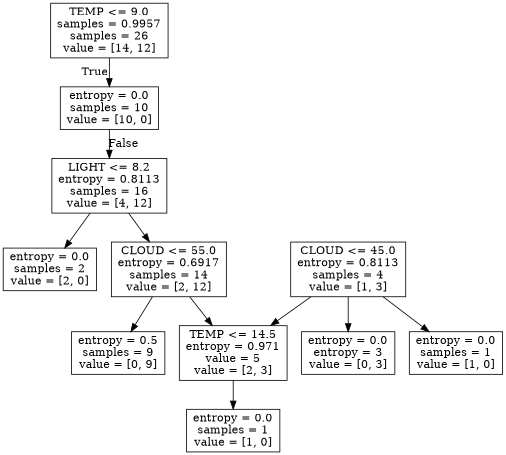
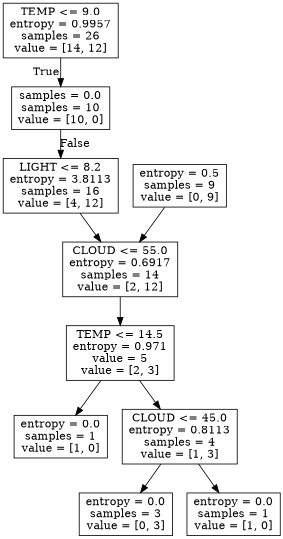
(109, 31) -> (61, 31)
(109, 108) -> (61, 108)
(109, 186) -> (61, 186)
(50, 269) -> none
(294, 309) -> (148, 391)
(144, 311) -> (155, 221)
(348, 353) -> (126, 514)
